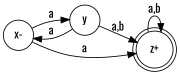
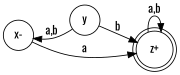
(46, 23) -> none
(118, 27) -> (118, 27)
(52, 32) -> (52, 32)
